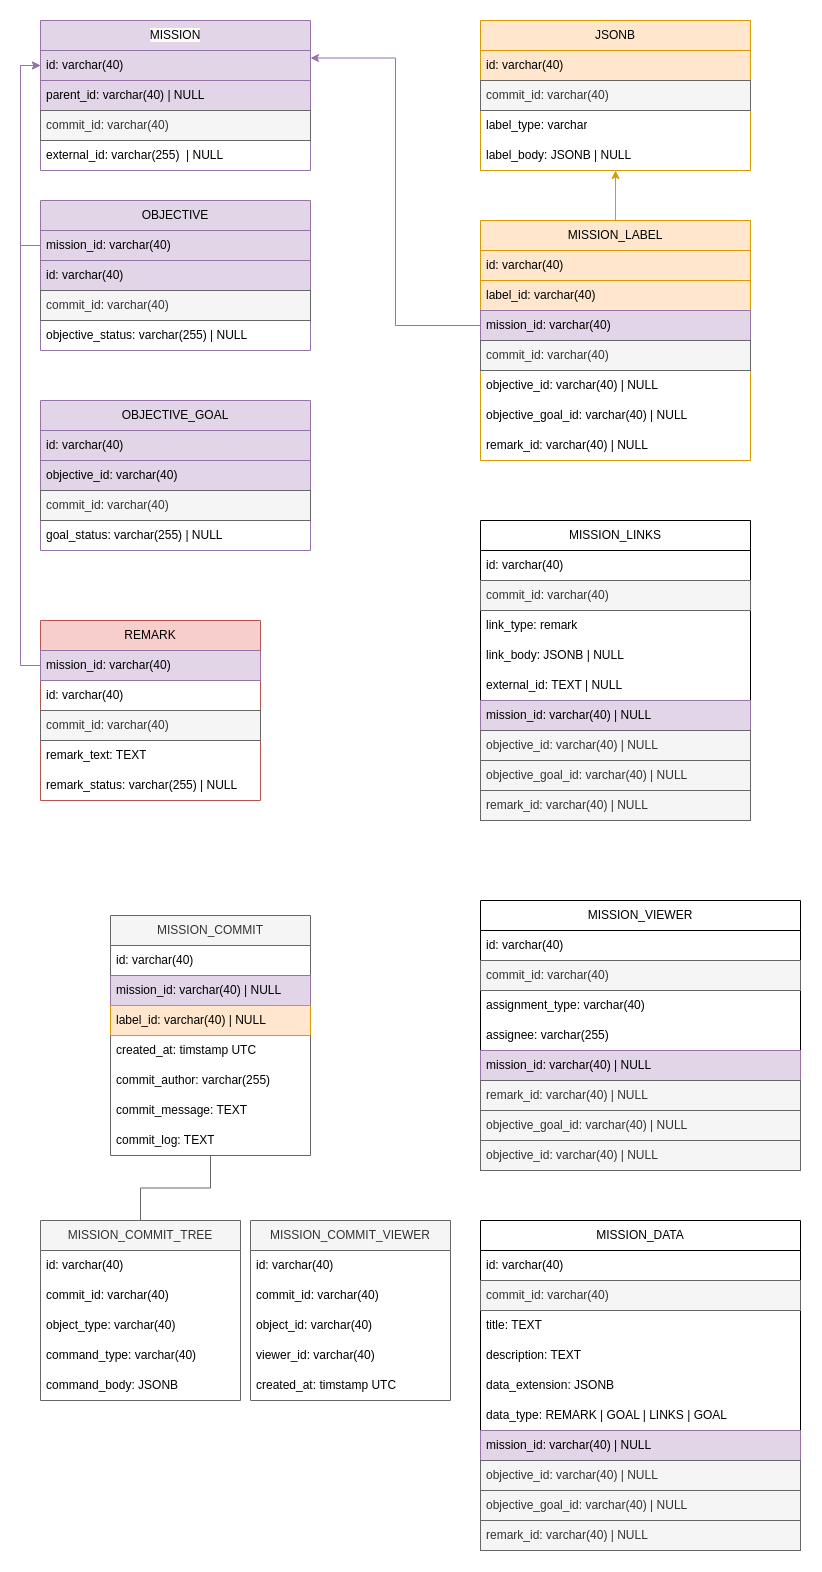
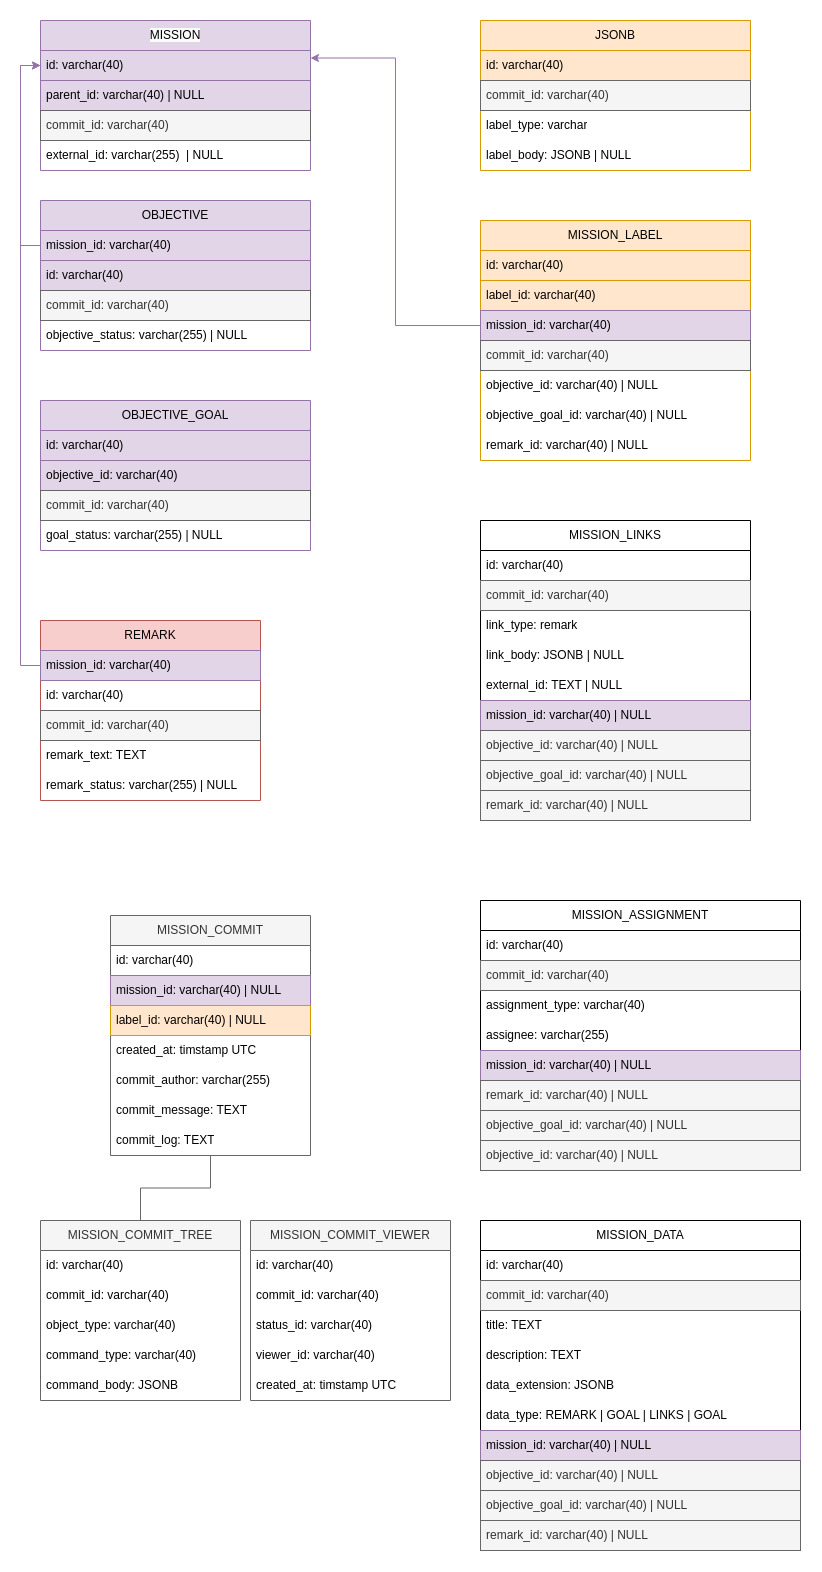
(616, 199) -> none
(641, 916) -> (641, 916)
(326, 1326) -> (326, 1326)
